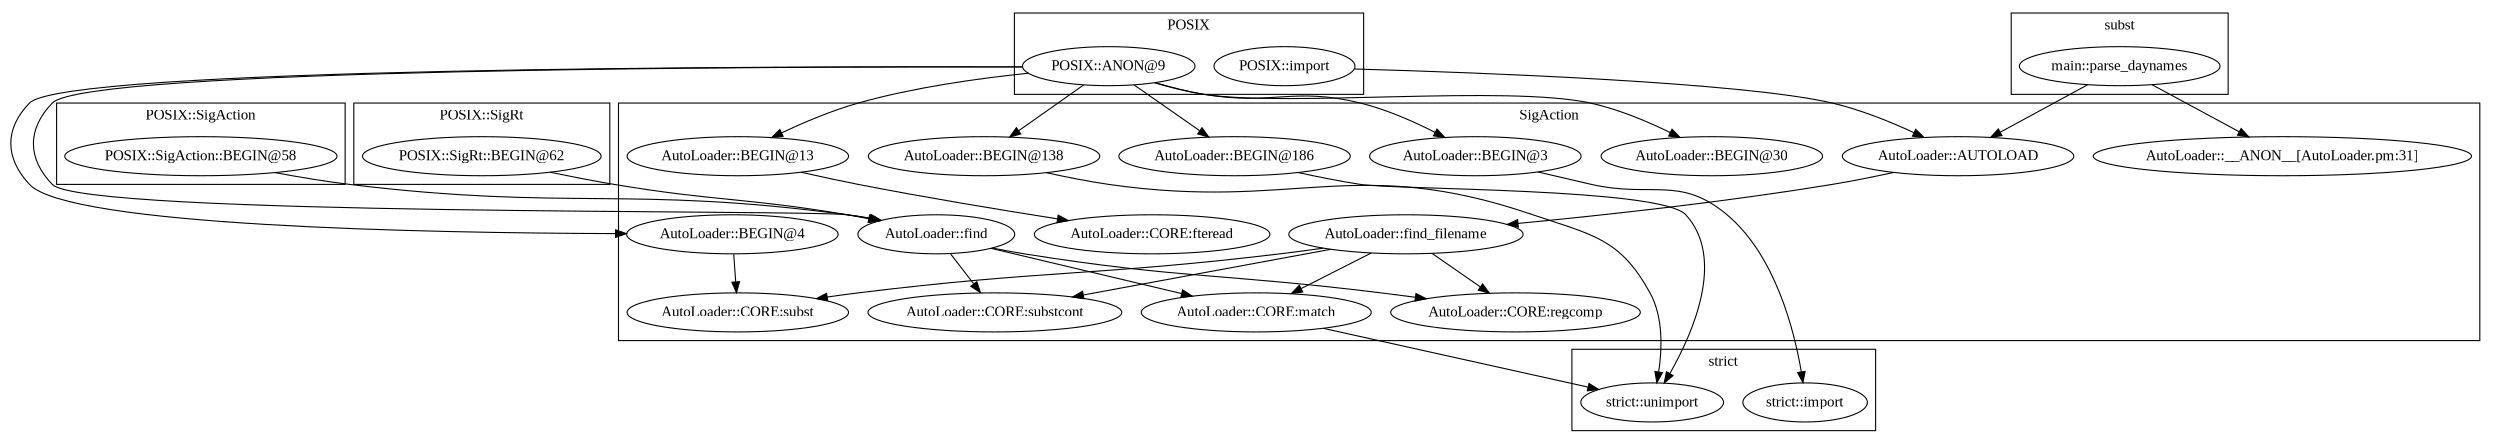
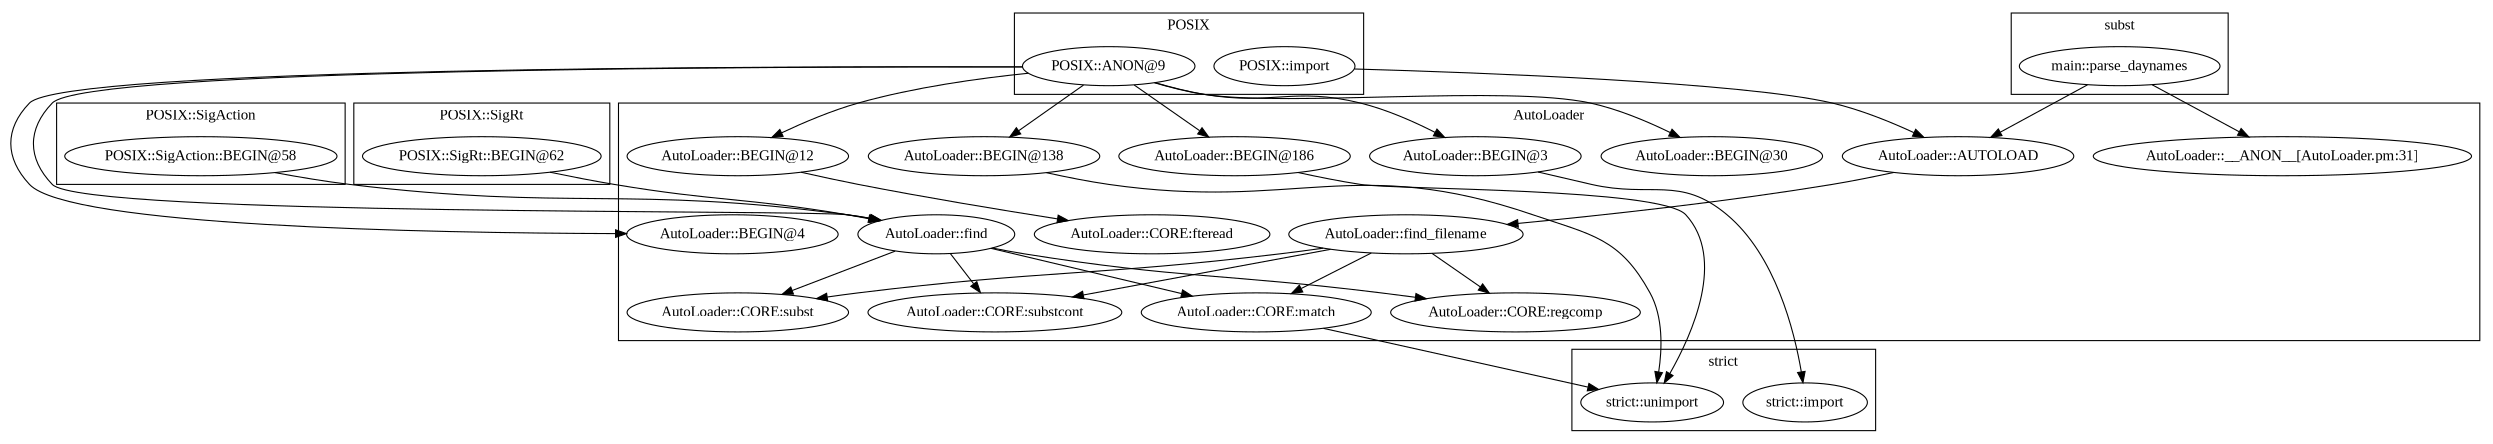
(1549, 116) -> (1549, 116)
(738, 156) -> (738, 156)
(735, 268) -> (844, 271)
